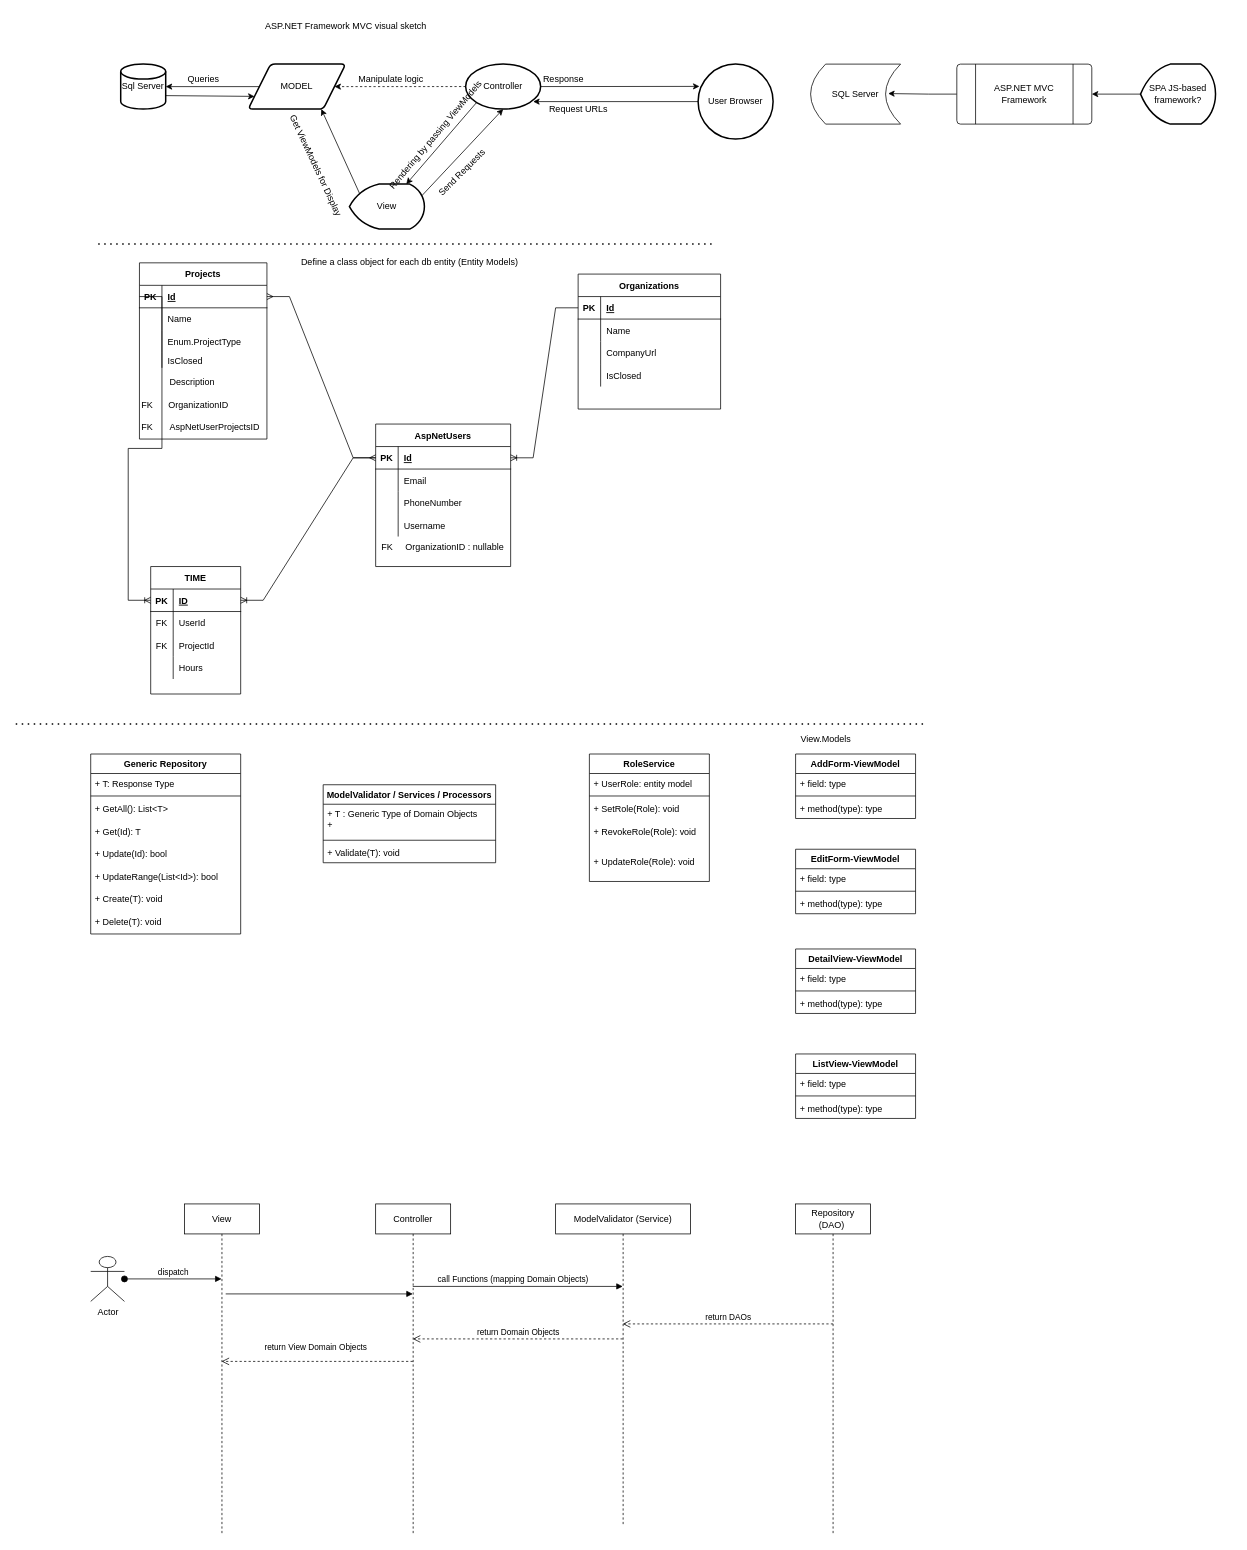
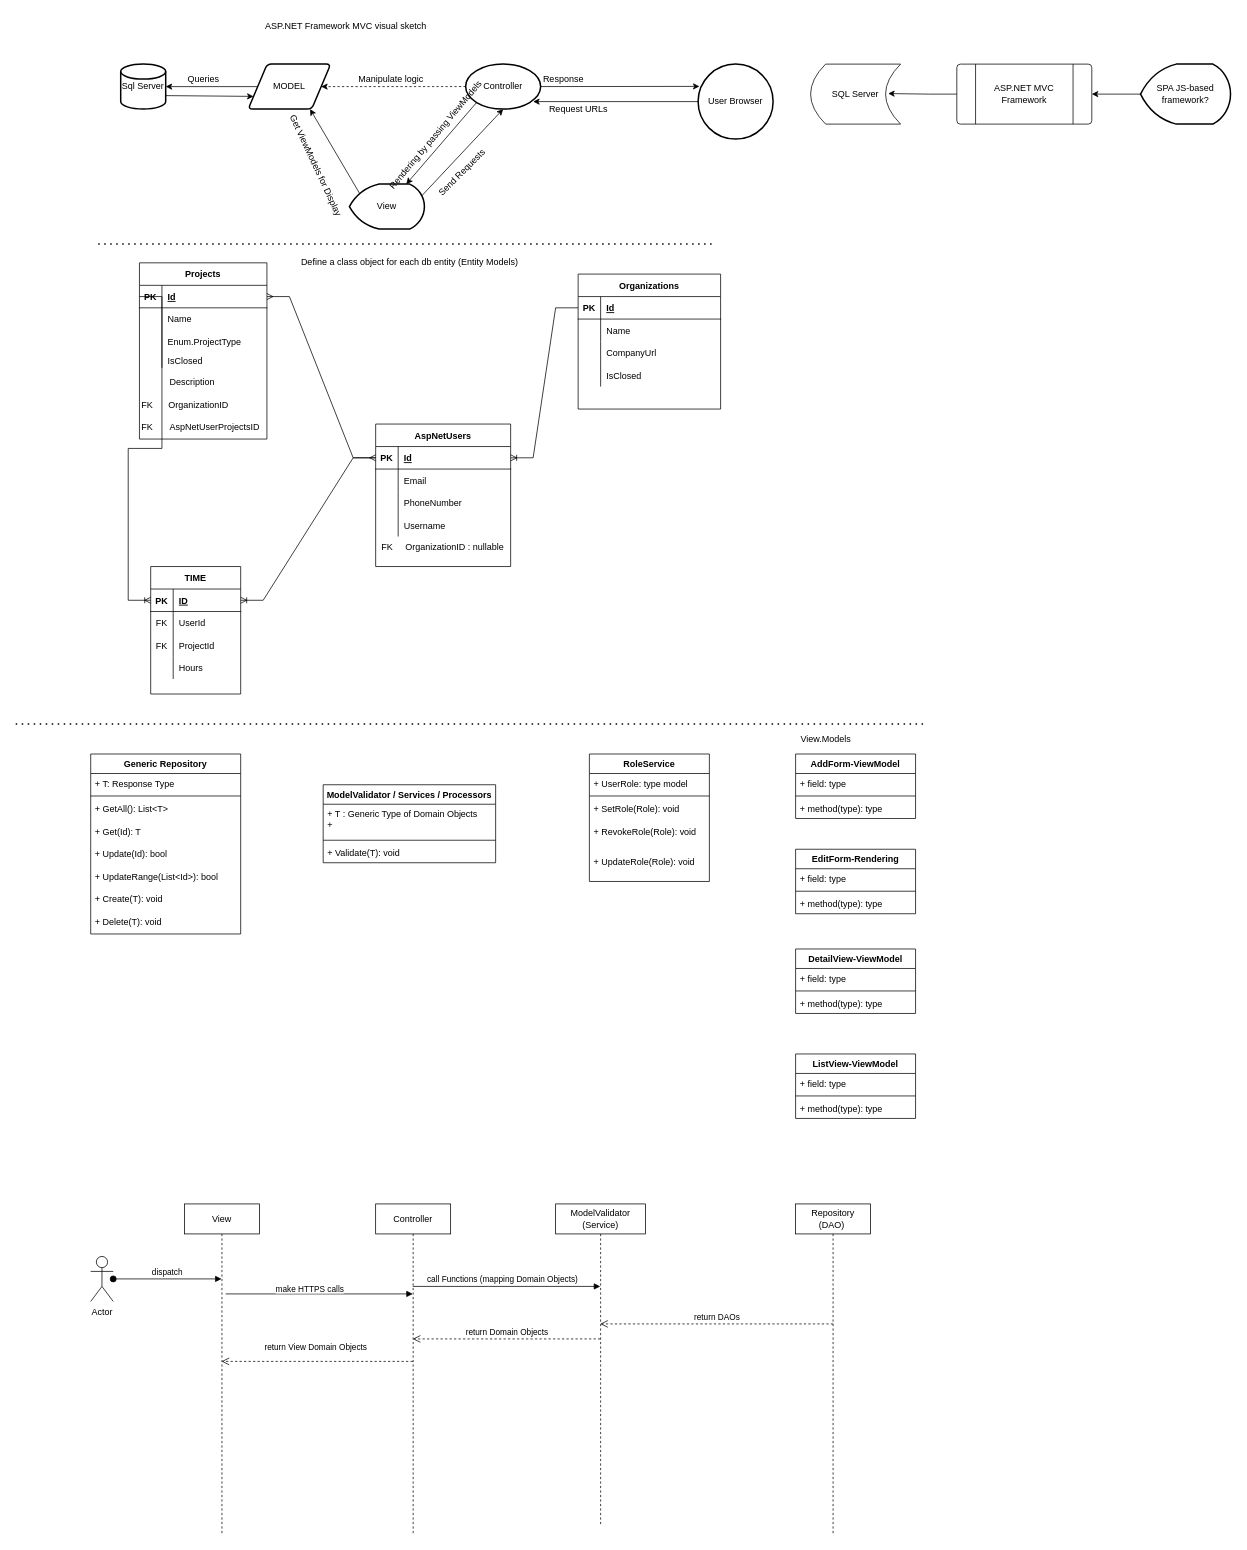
(297, 87) -> (289, 87)
(1178, 94) -> (1185, 94)
(646, 784) -> (642, 784)
(855, 860) -> (855, 860)
(107, 1279) -> (102, 1279)
none -> (310, 1287)
(623, 1365) -> (600, 1365)
